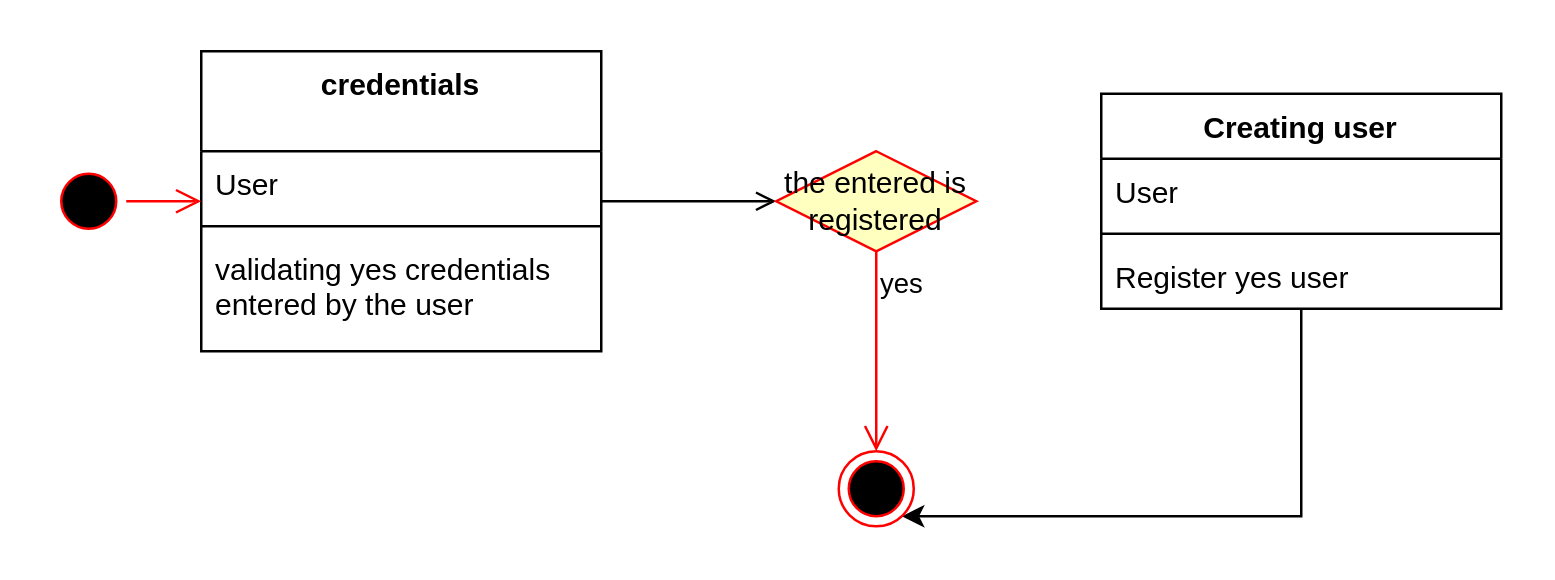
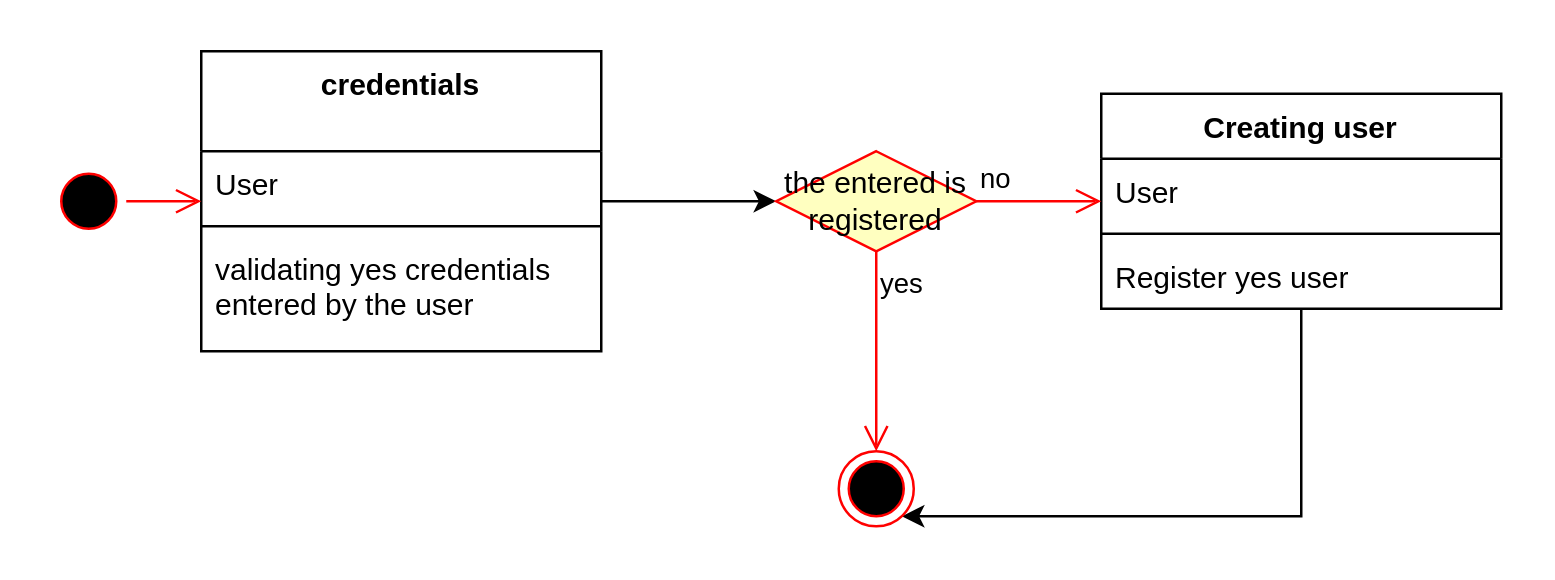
(762, 201) -> (758, 201)
none -> (1035, 201)
